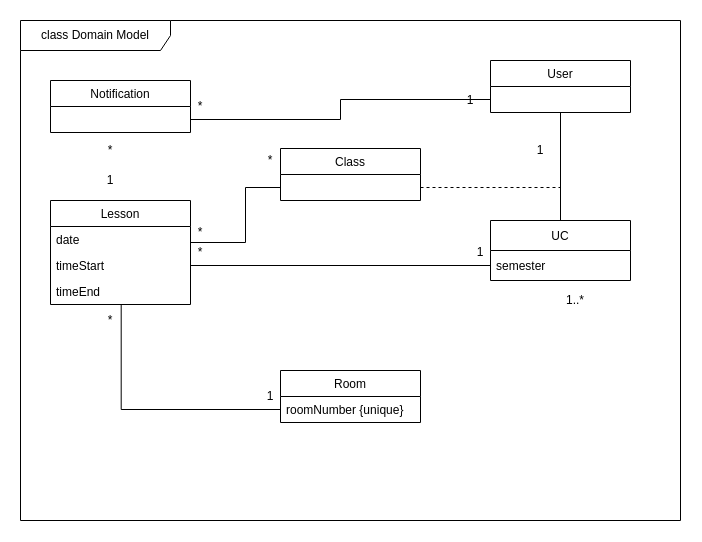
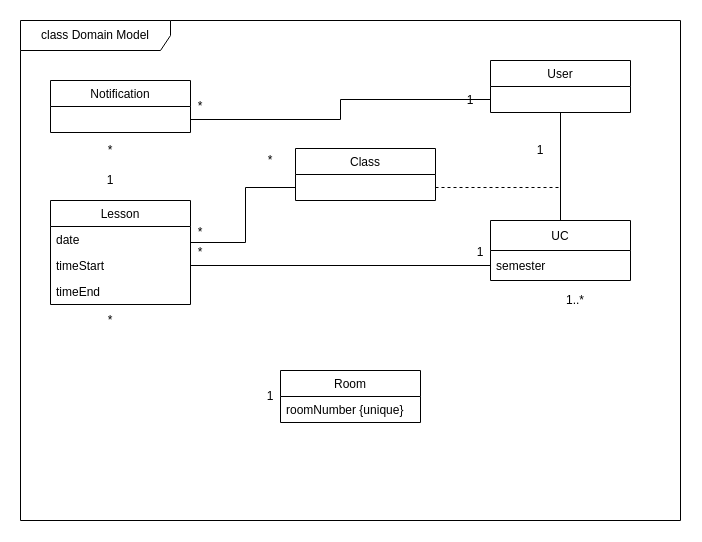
(351, 175) -> (366, 175)
(149, 410) -> none
